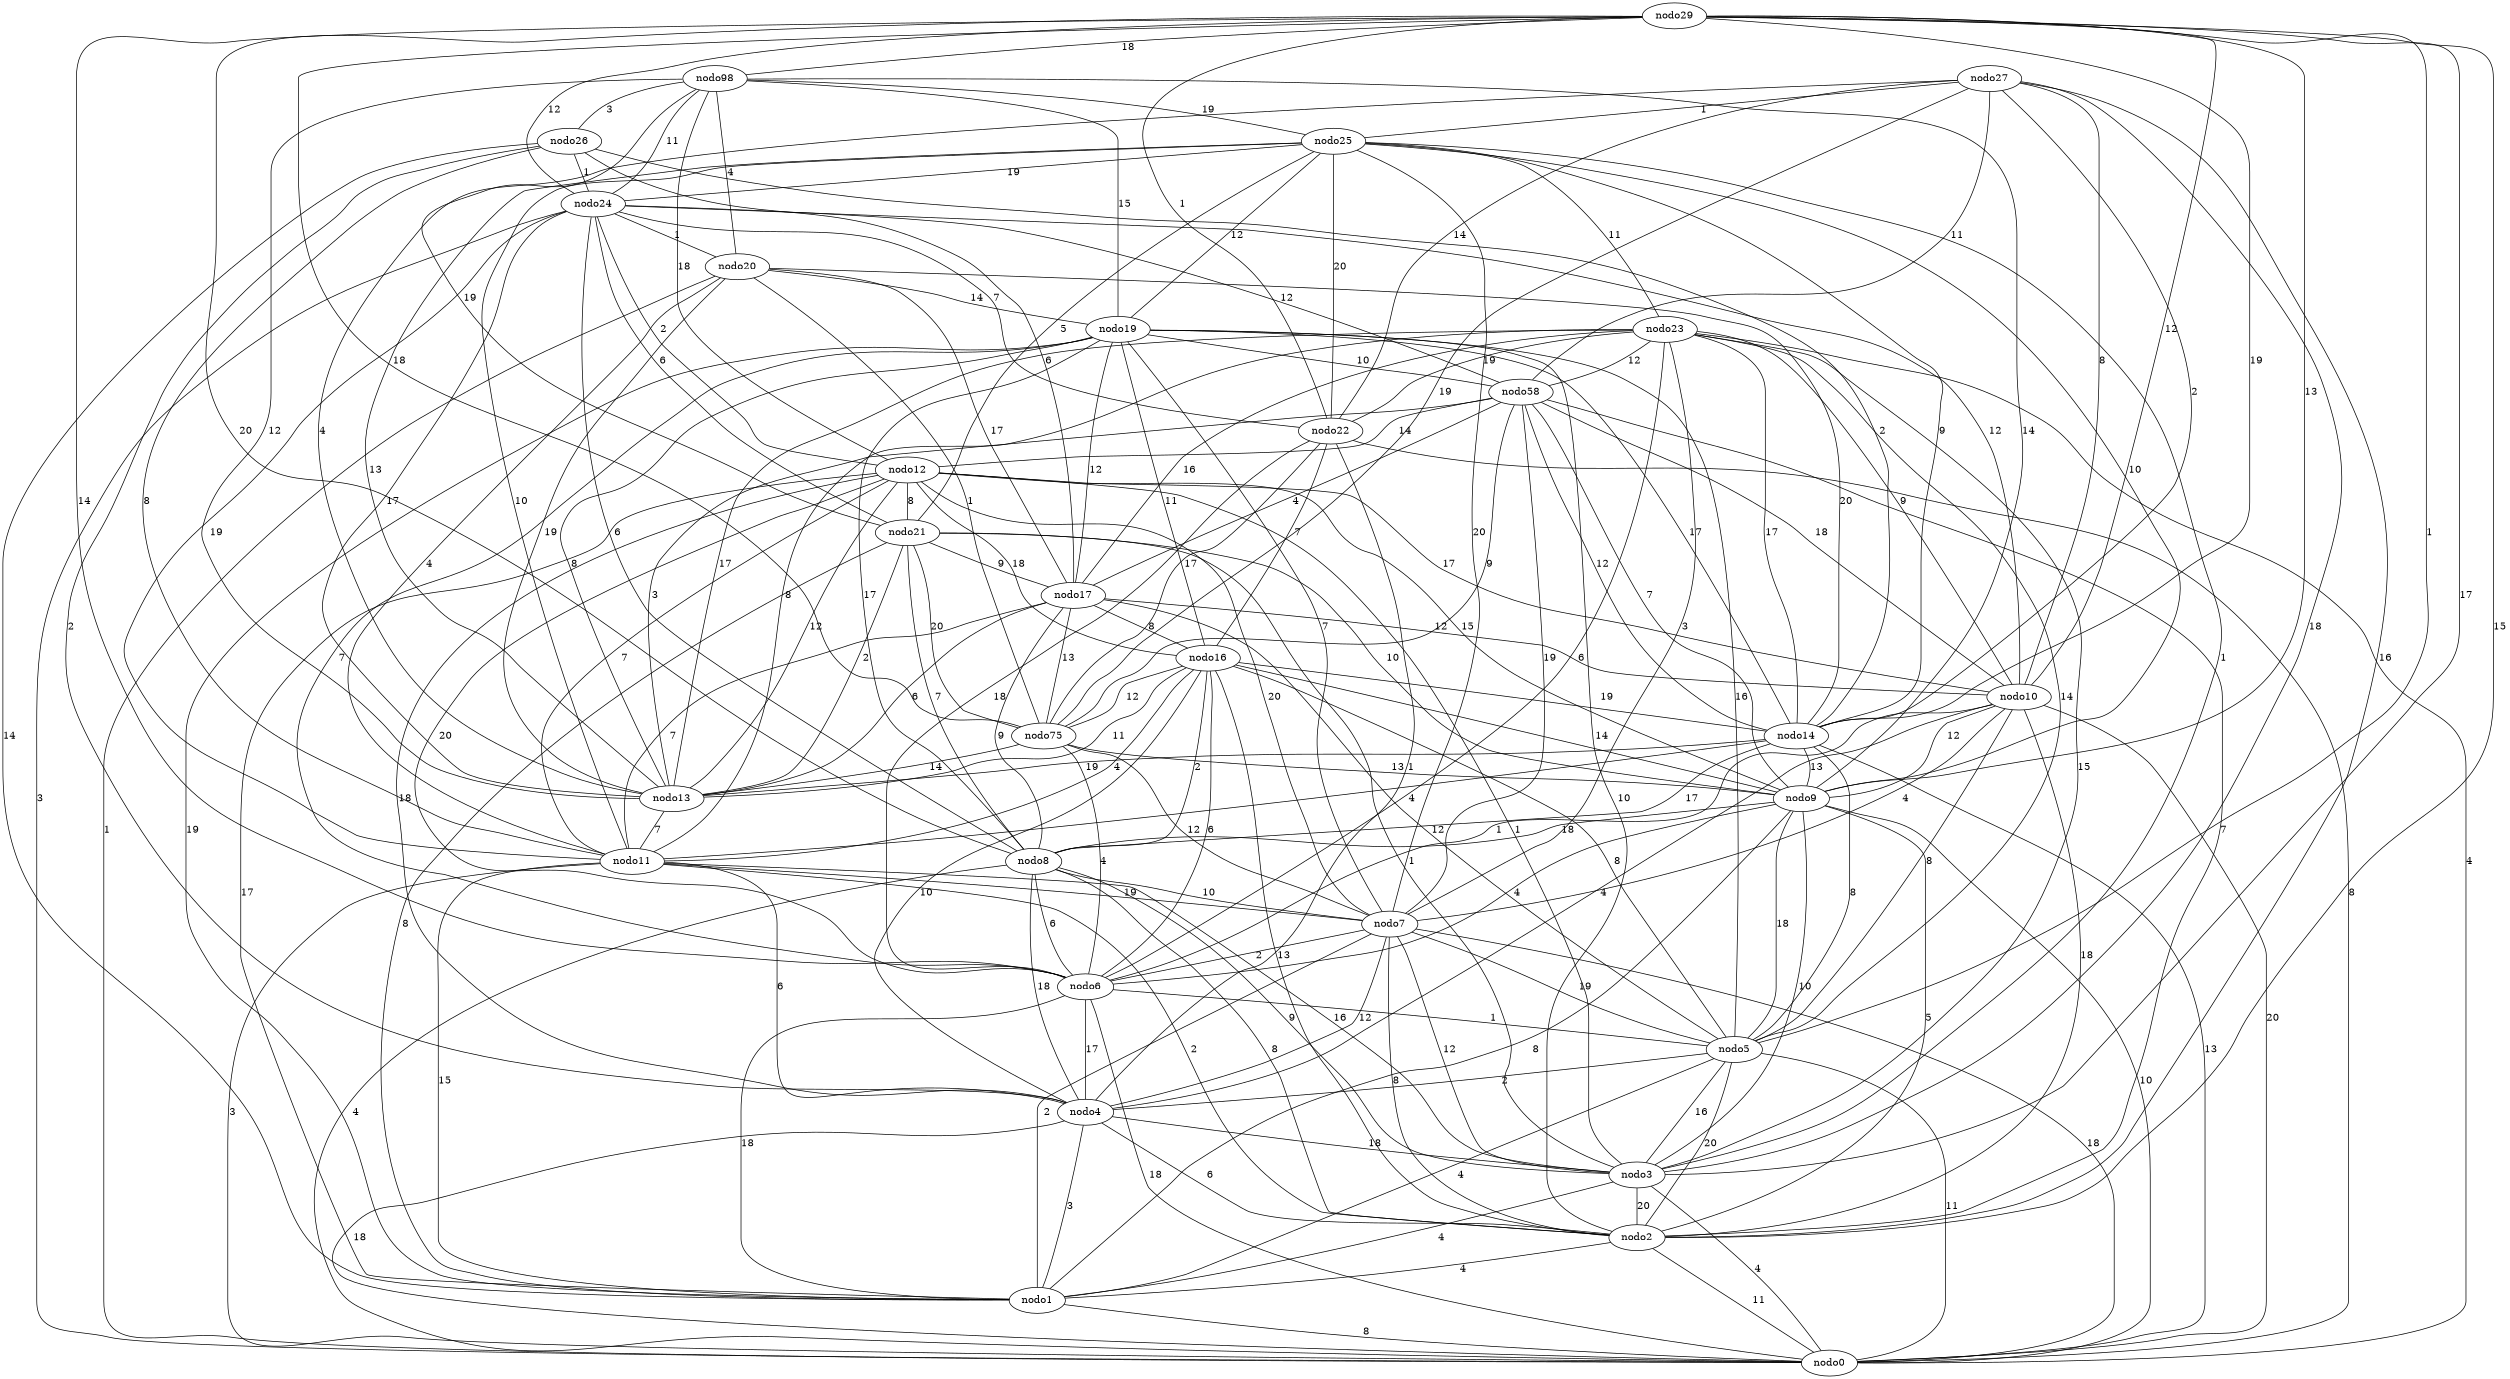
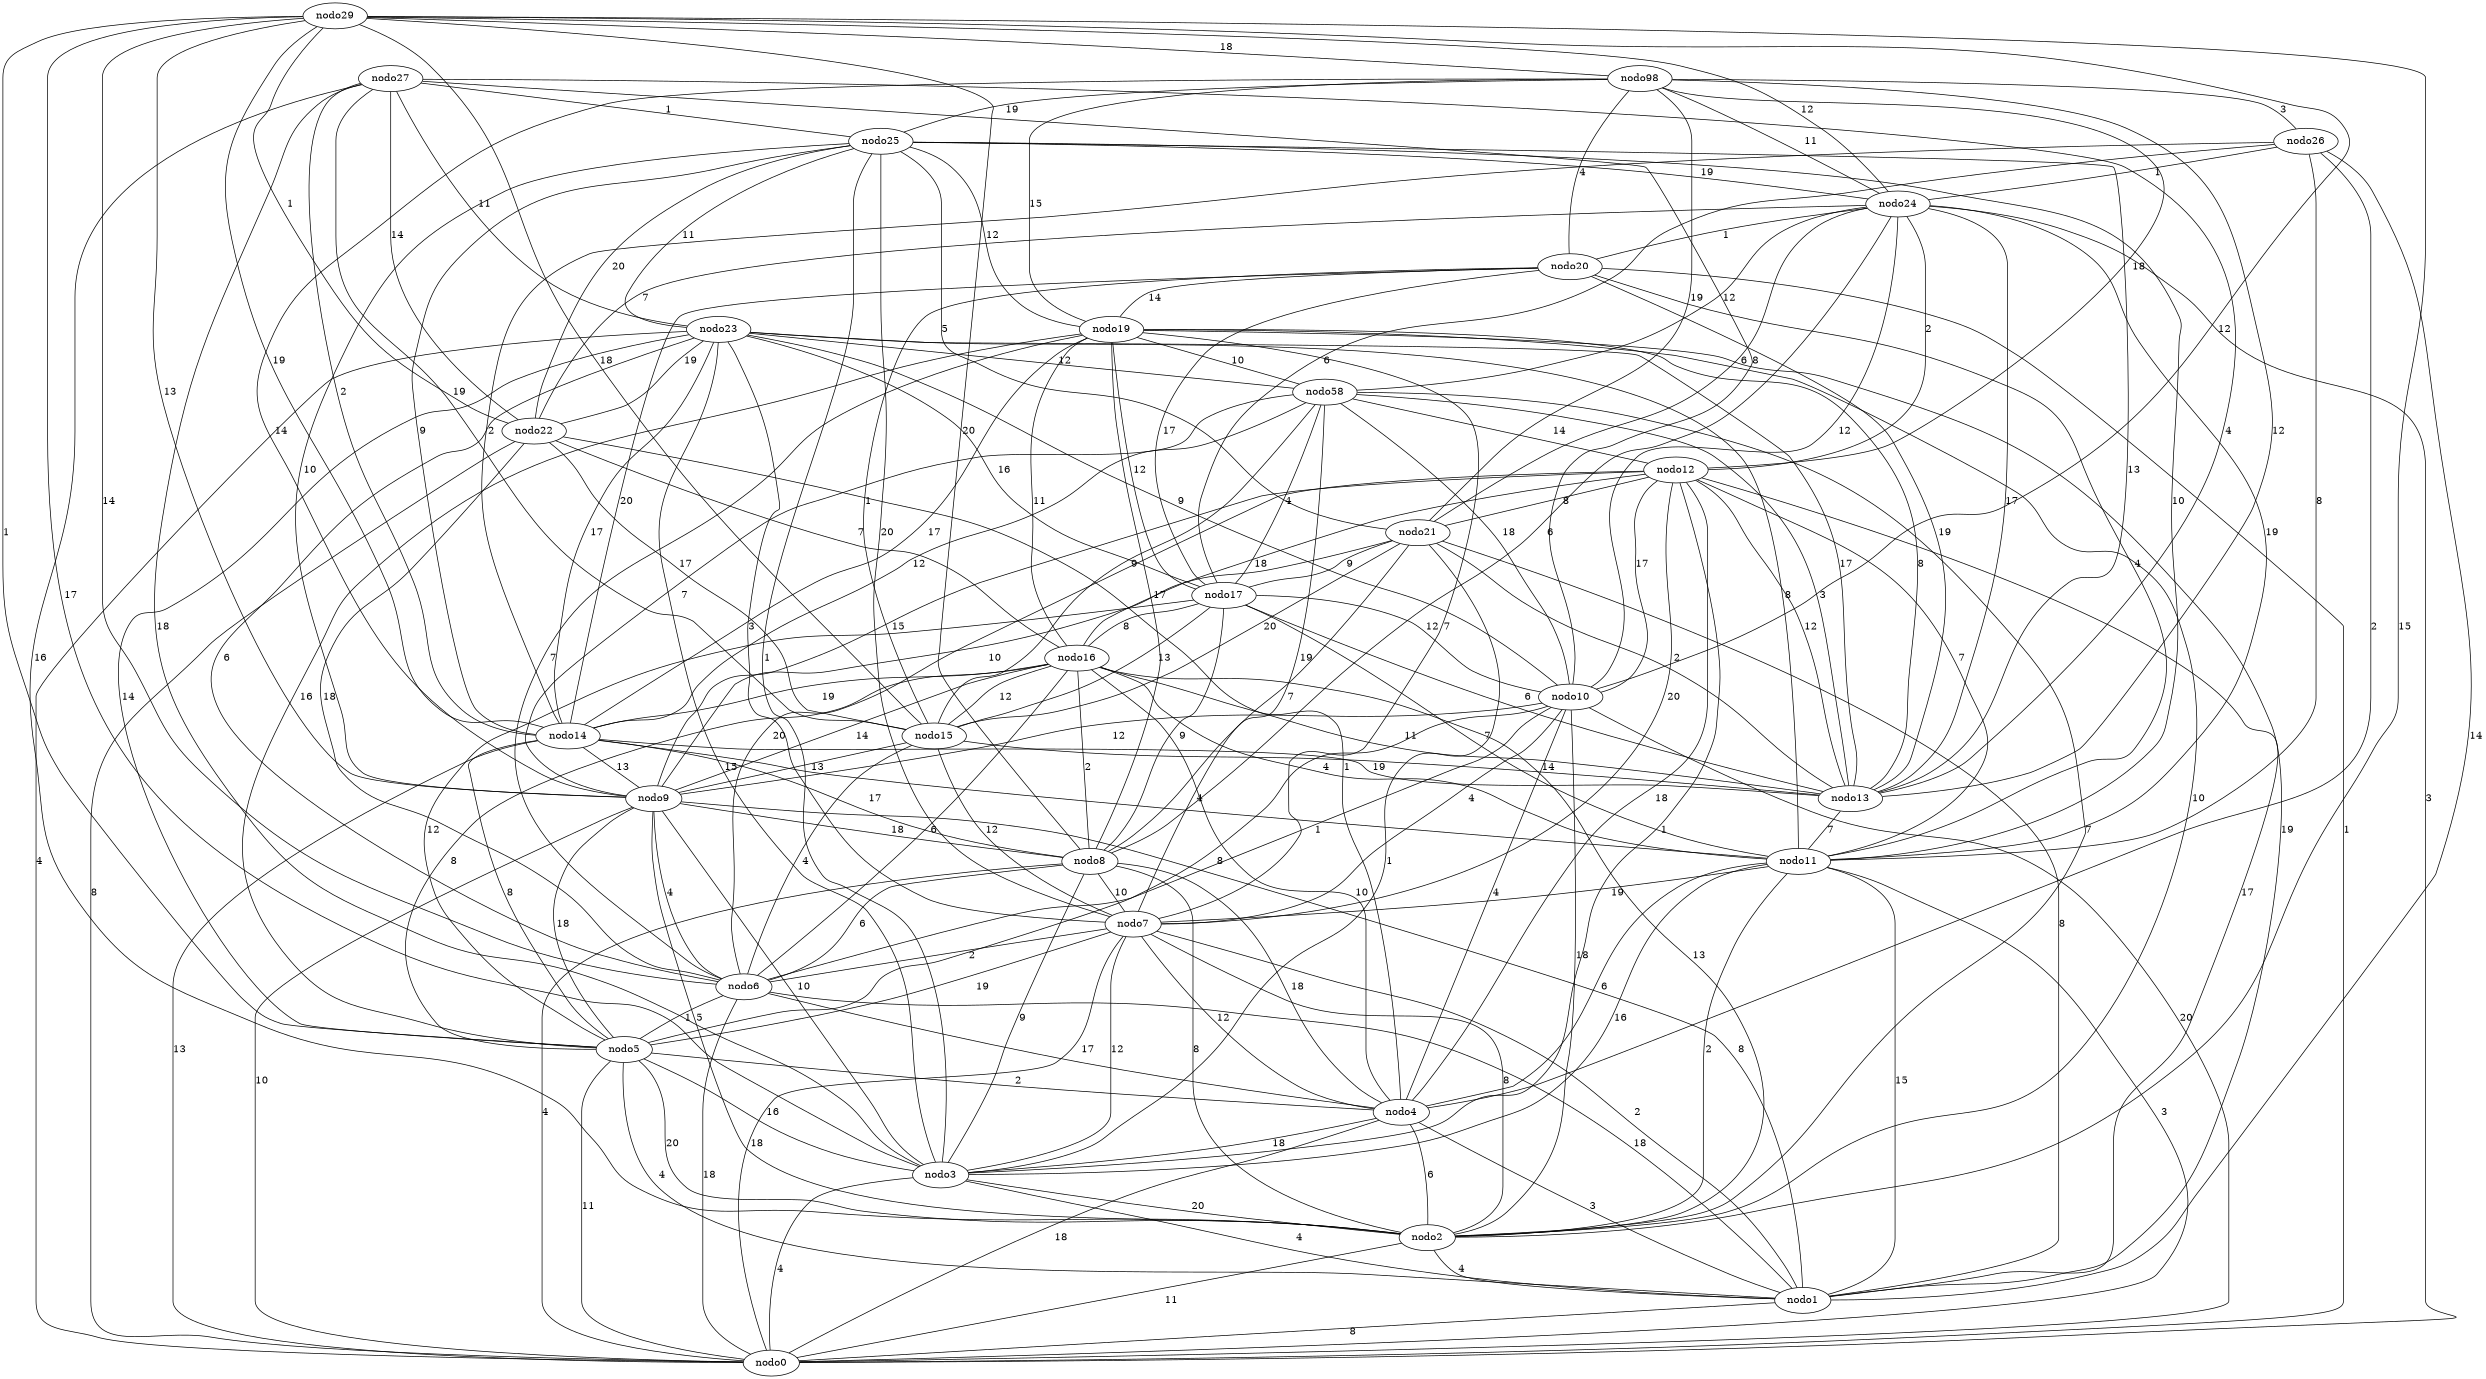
(1812, 293) -> (510, 251)
(1044, 736) -> (934, 736)
